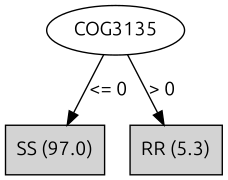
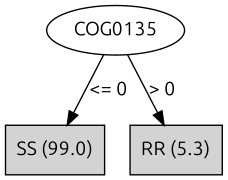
(116, 30) -> (116, 30)
(55, 150) -> (55, 150)
